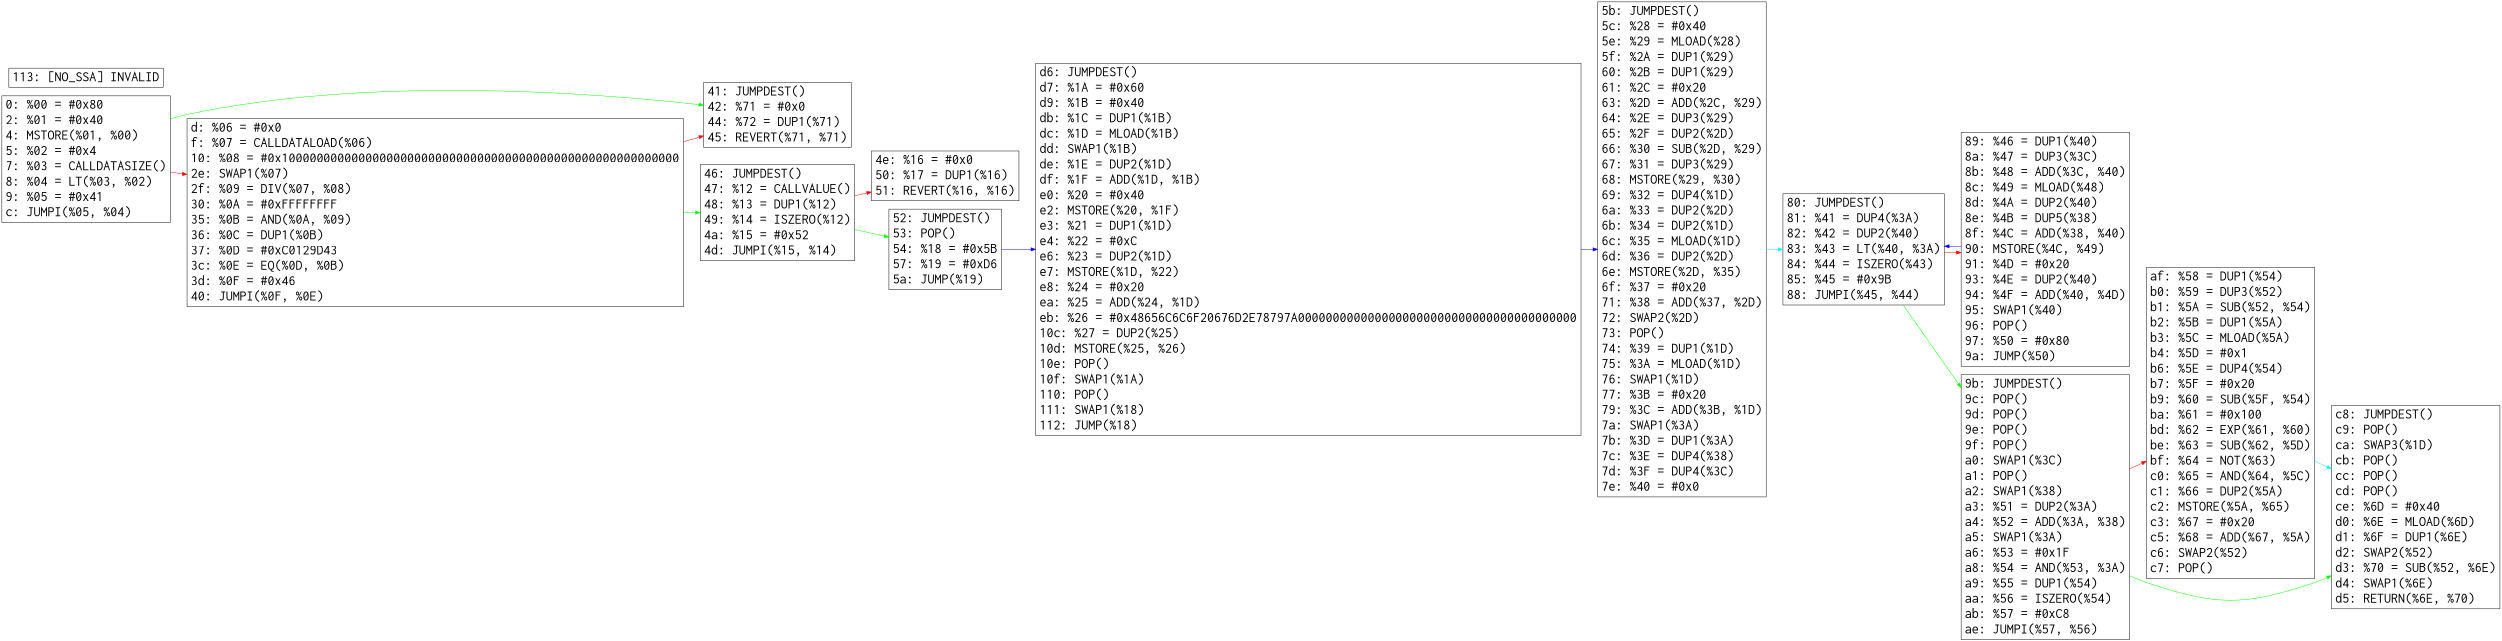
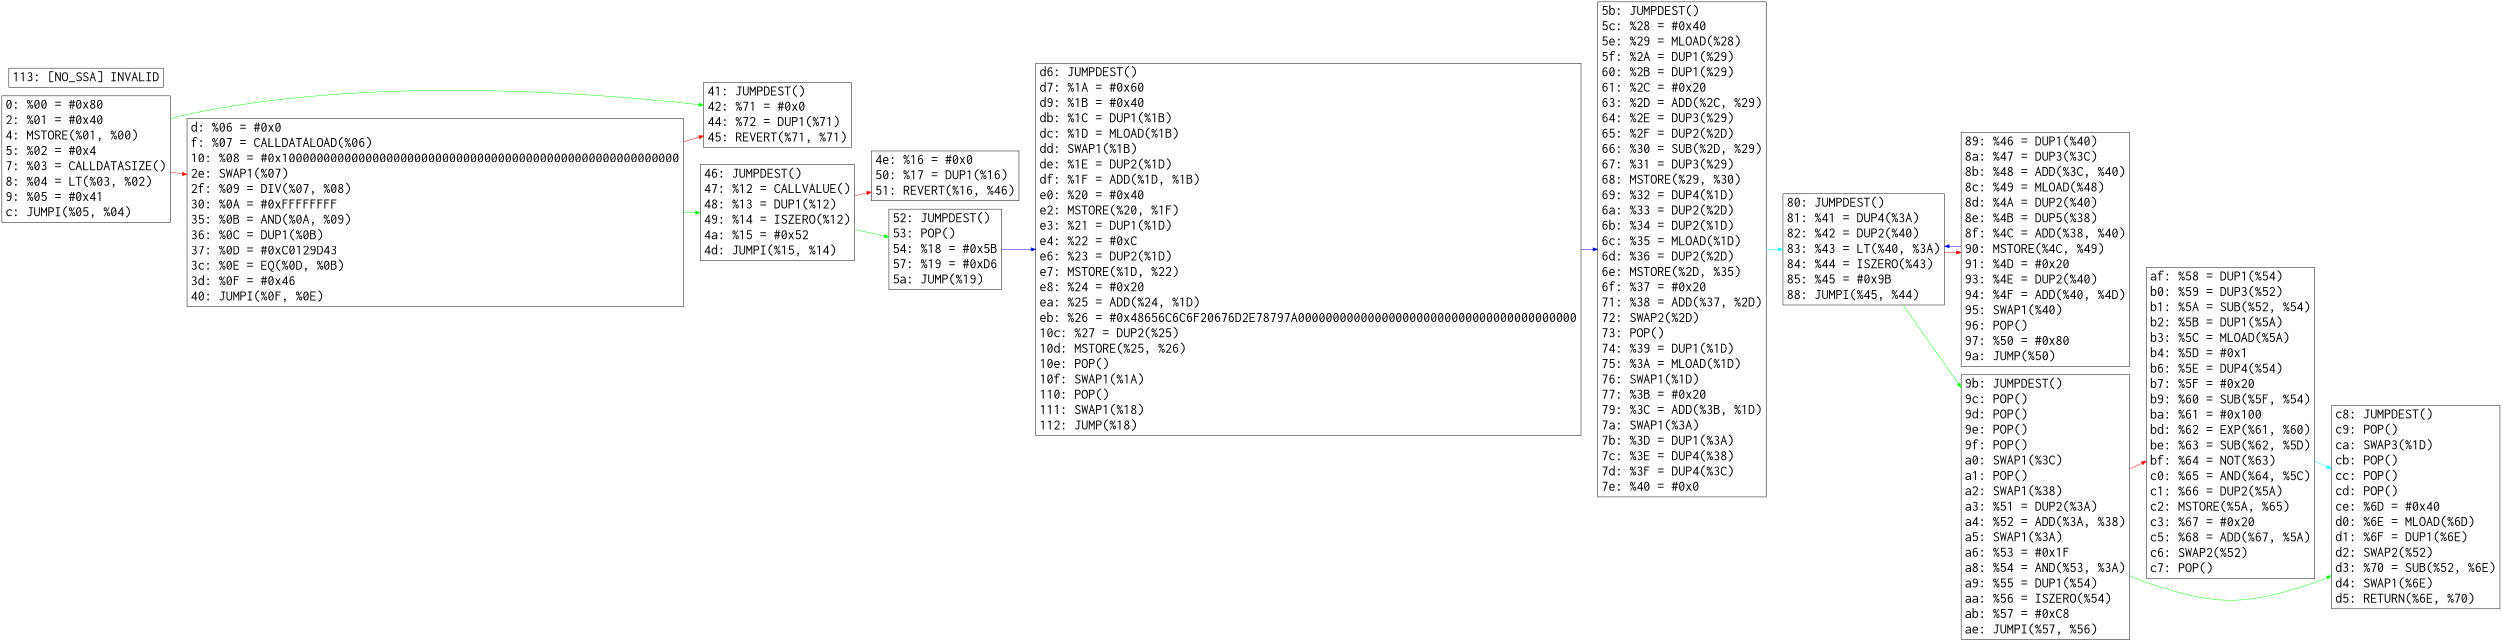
(945, 176) -> (945, 176)
